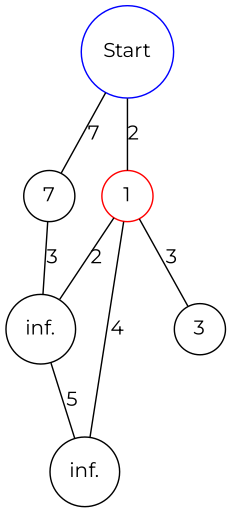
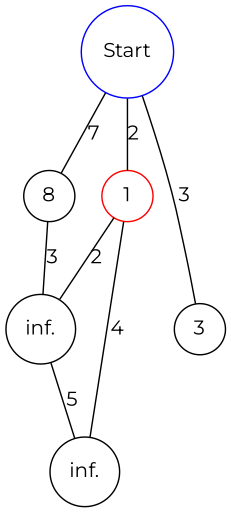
(49, 196) -> (49, 196)
(164, 263) -> (173, 199)
